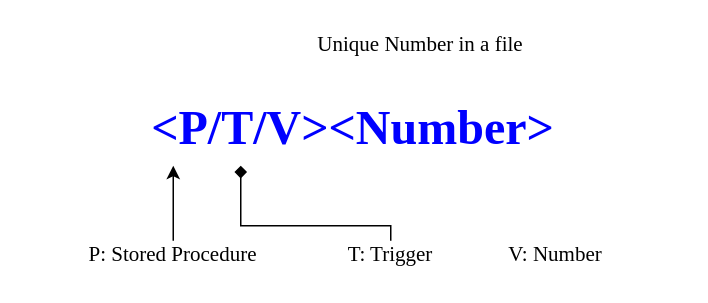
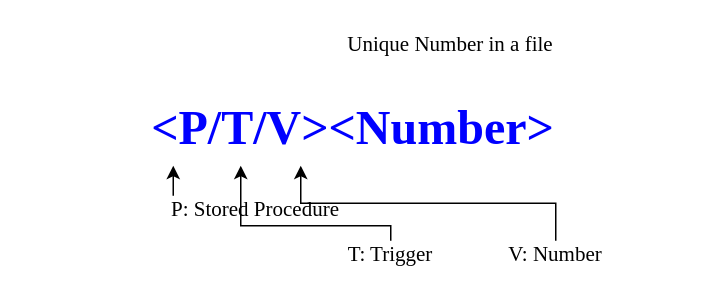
(421, 46) -> (451, 46)
(241, 178) -> (241, 177)
none -> (434, 203)
(173, 256) -> (256, 211)
